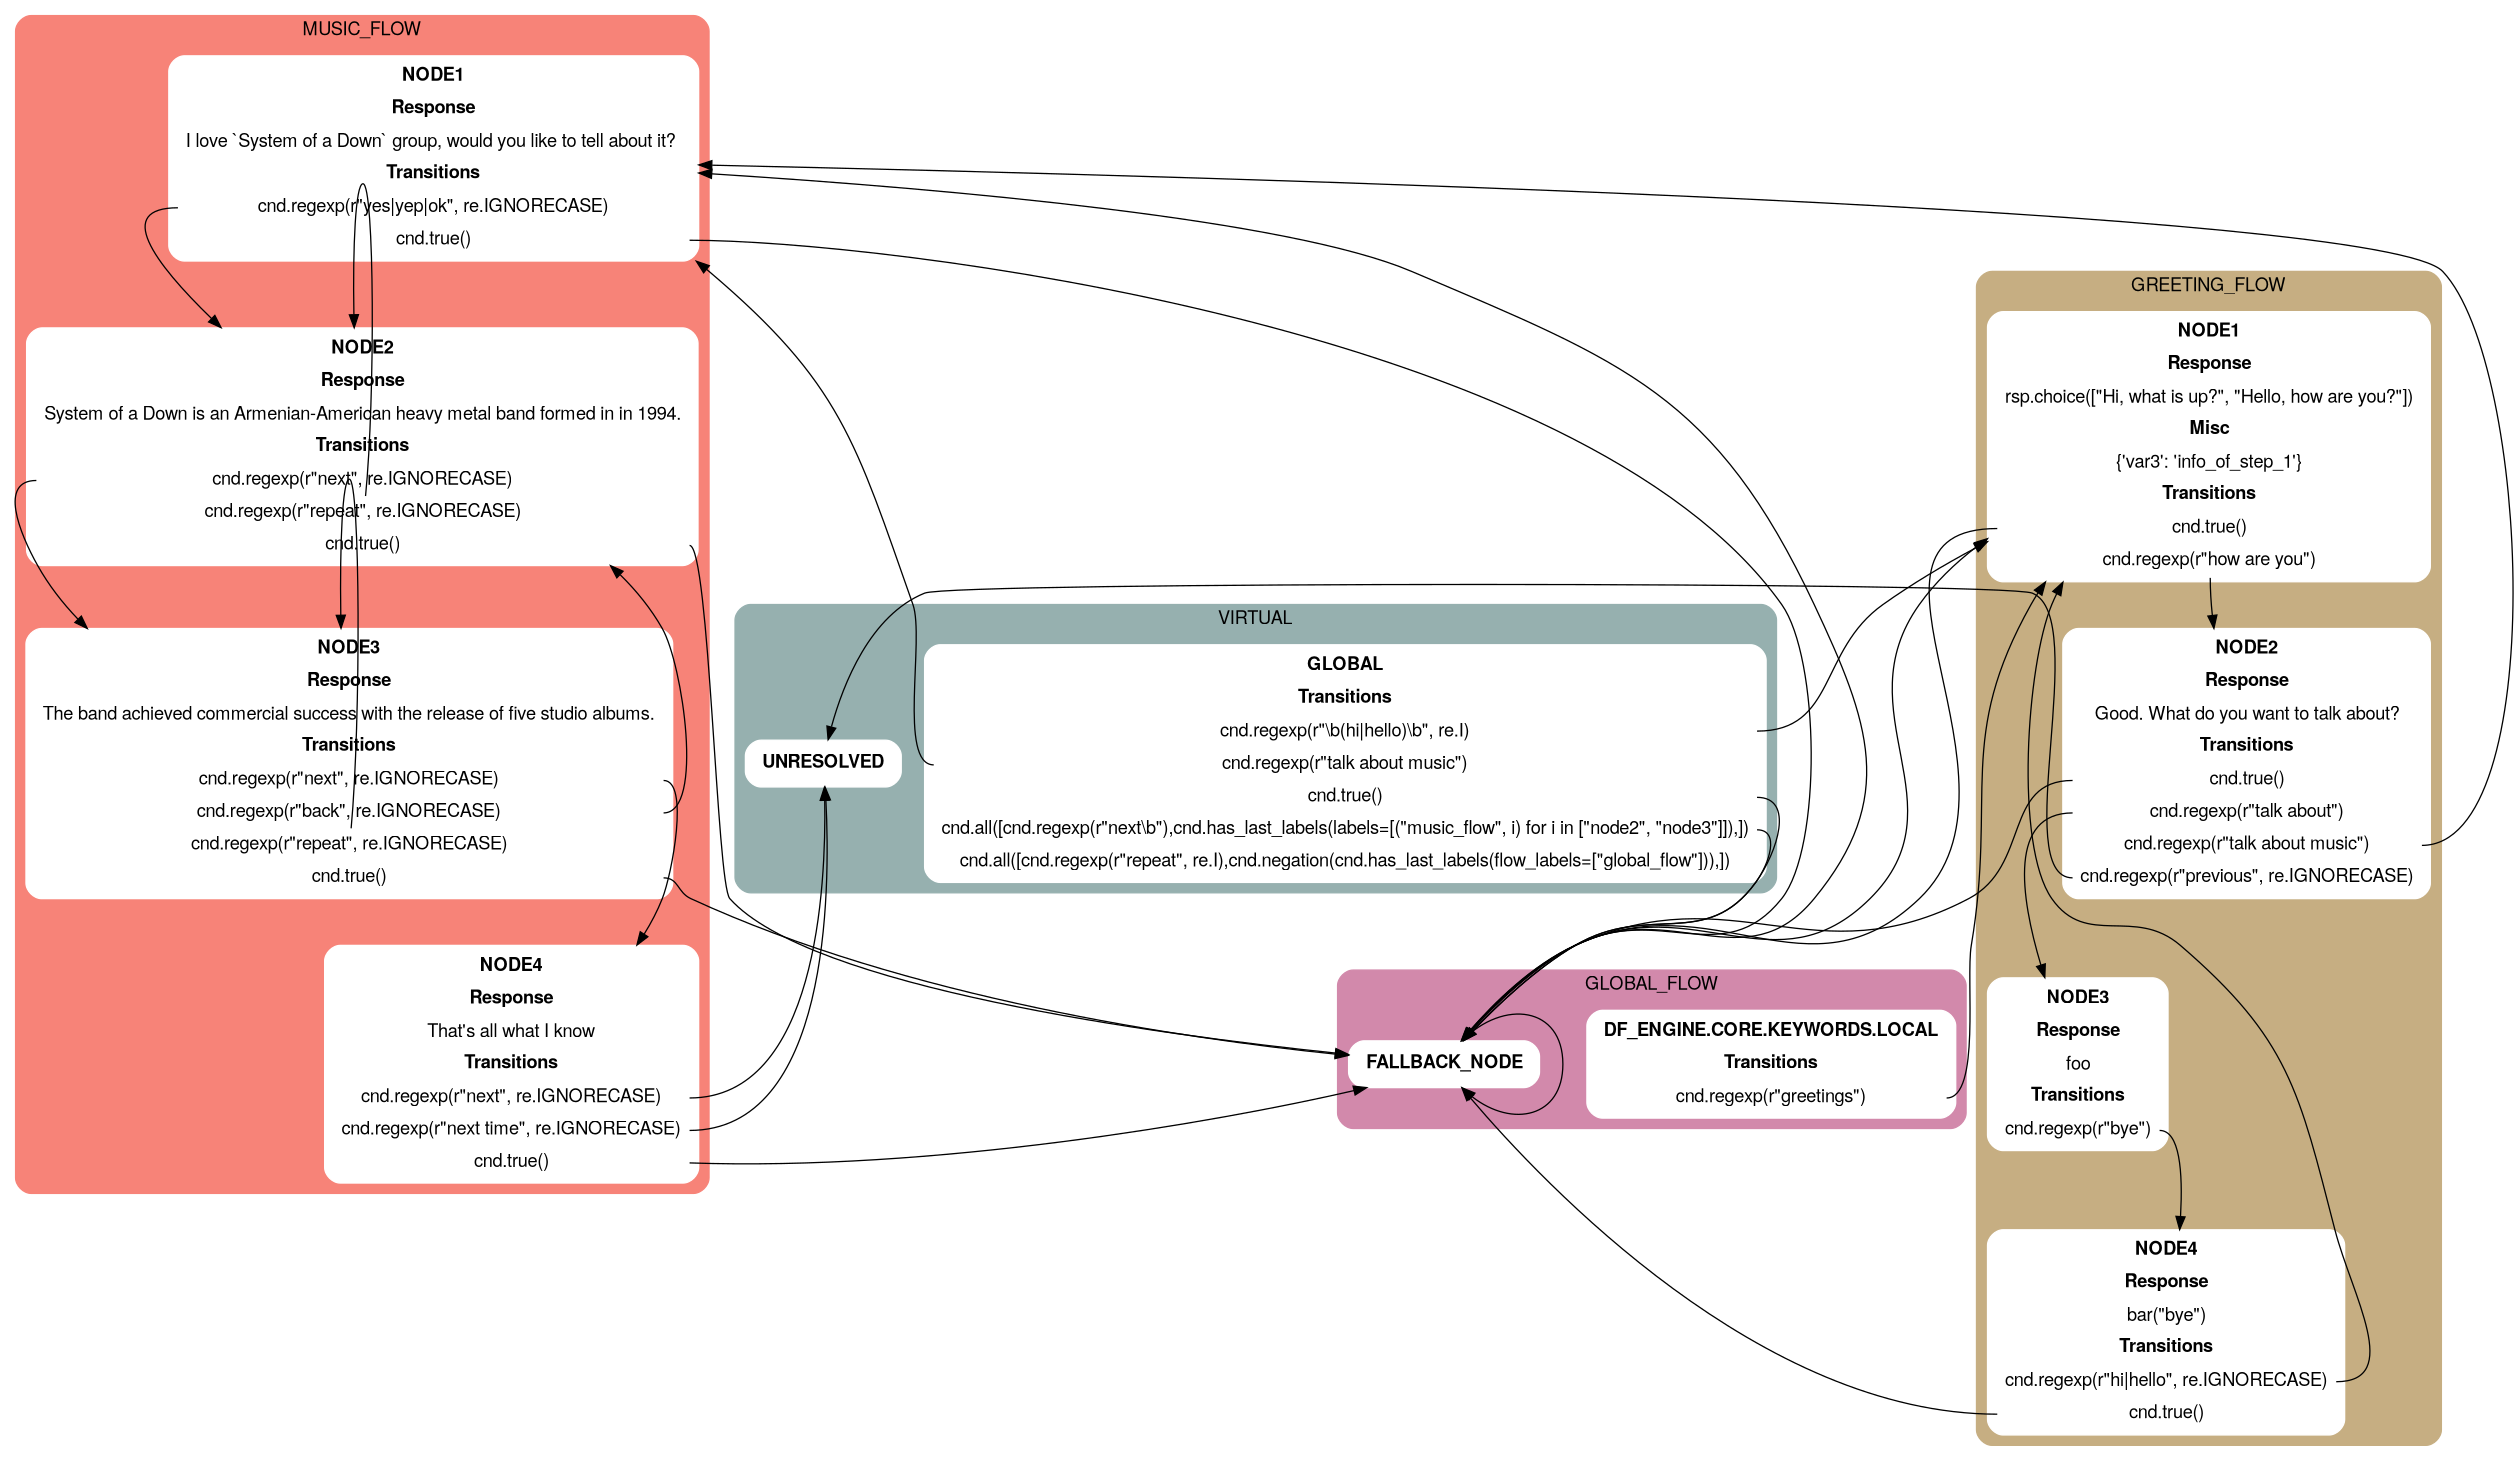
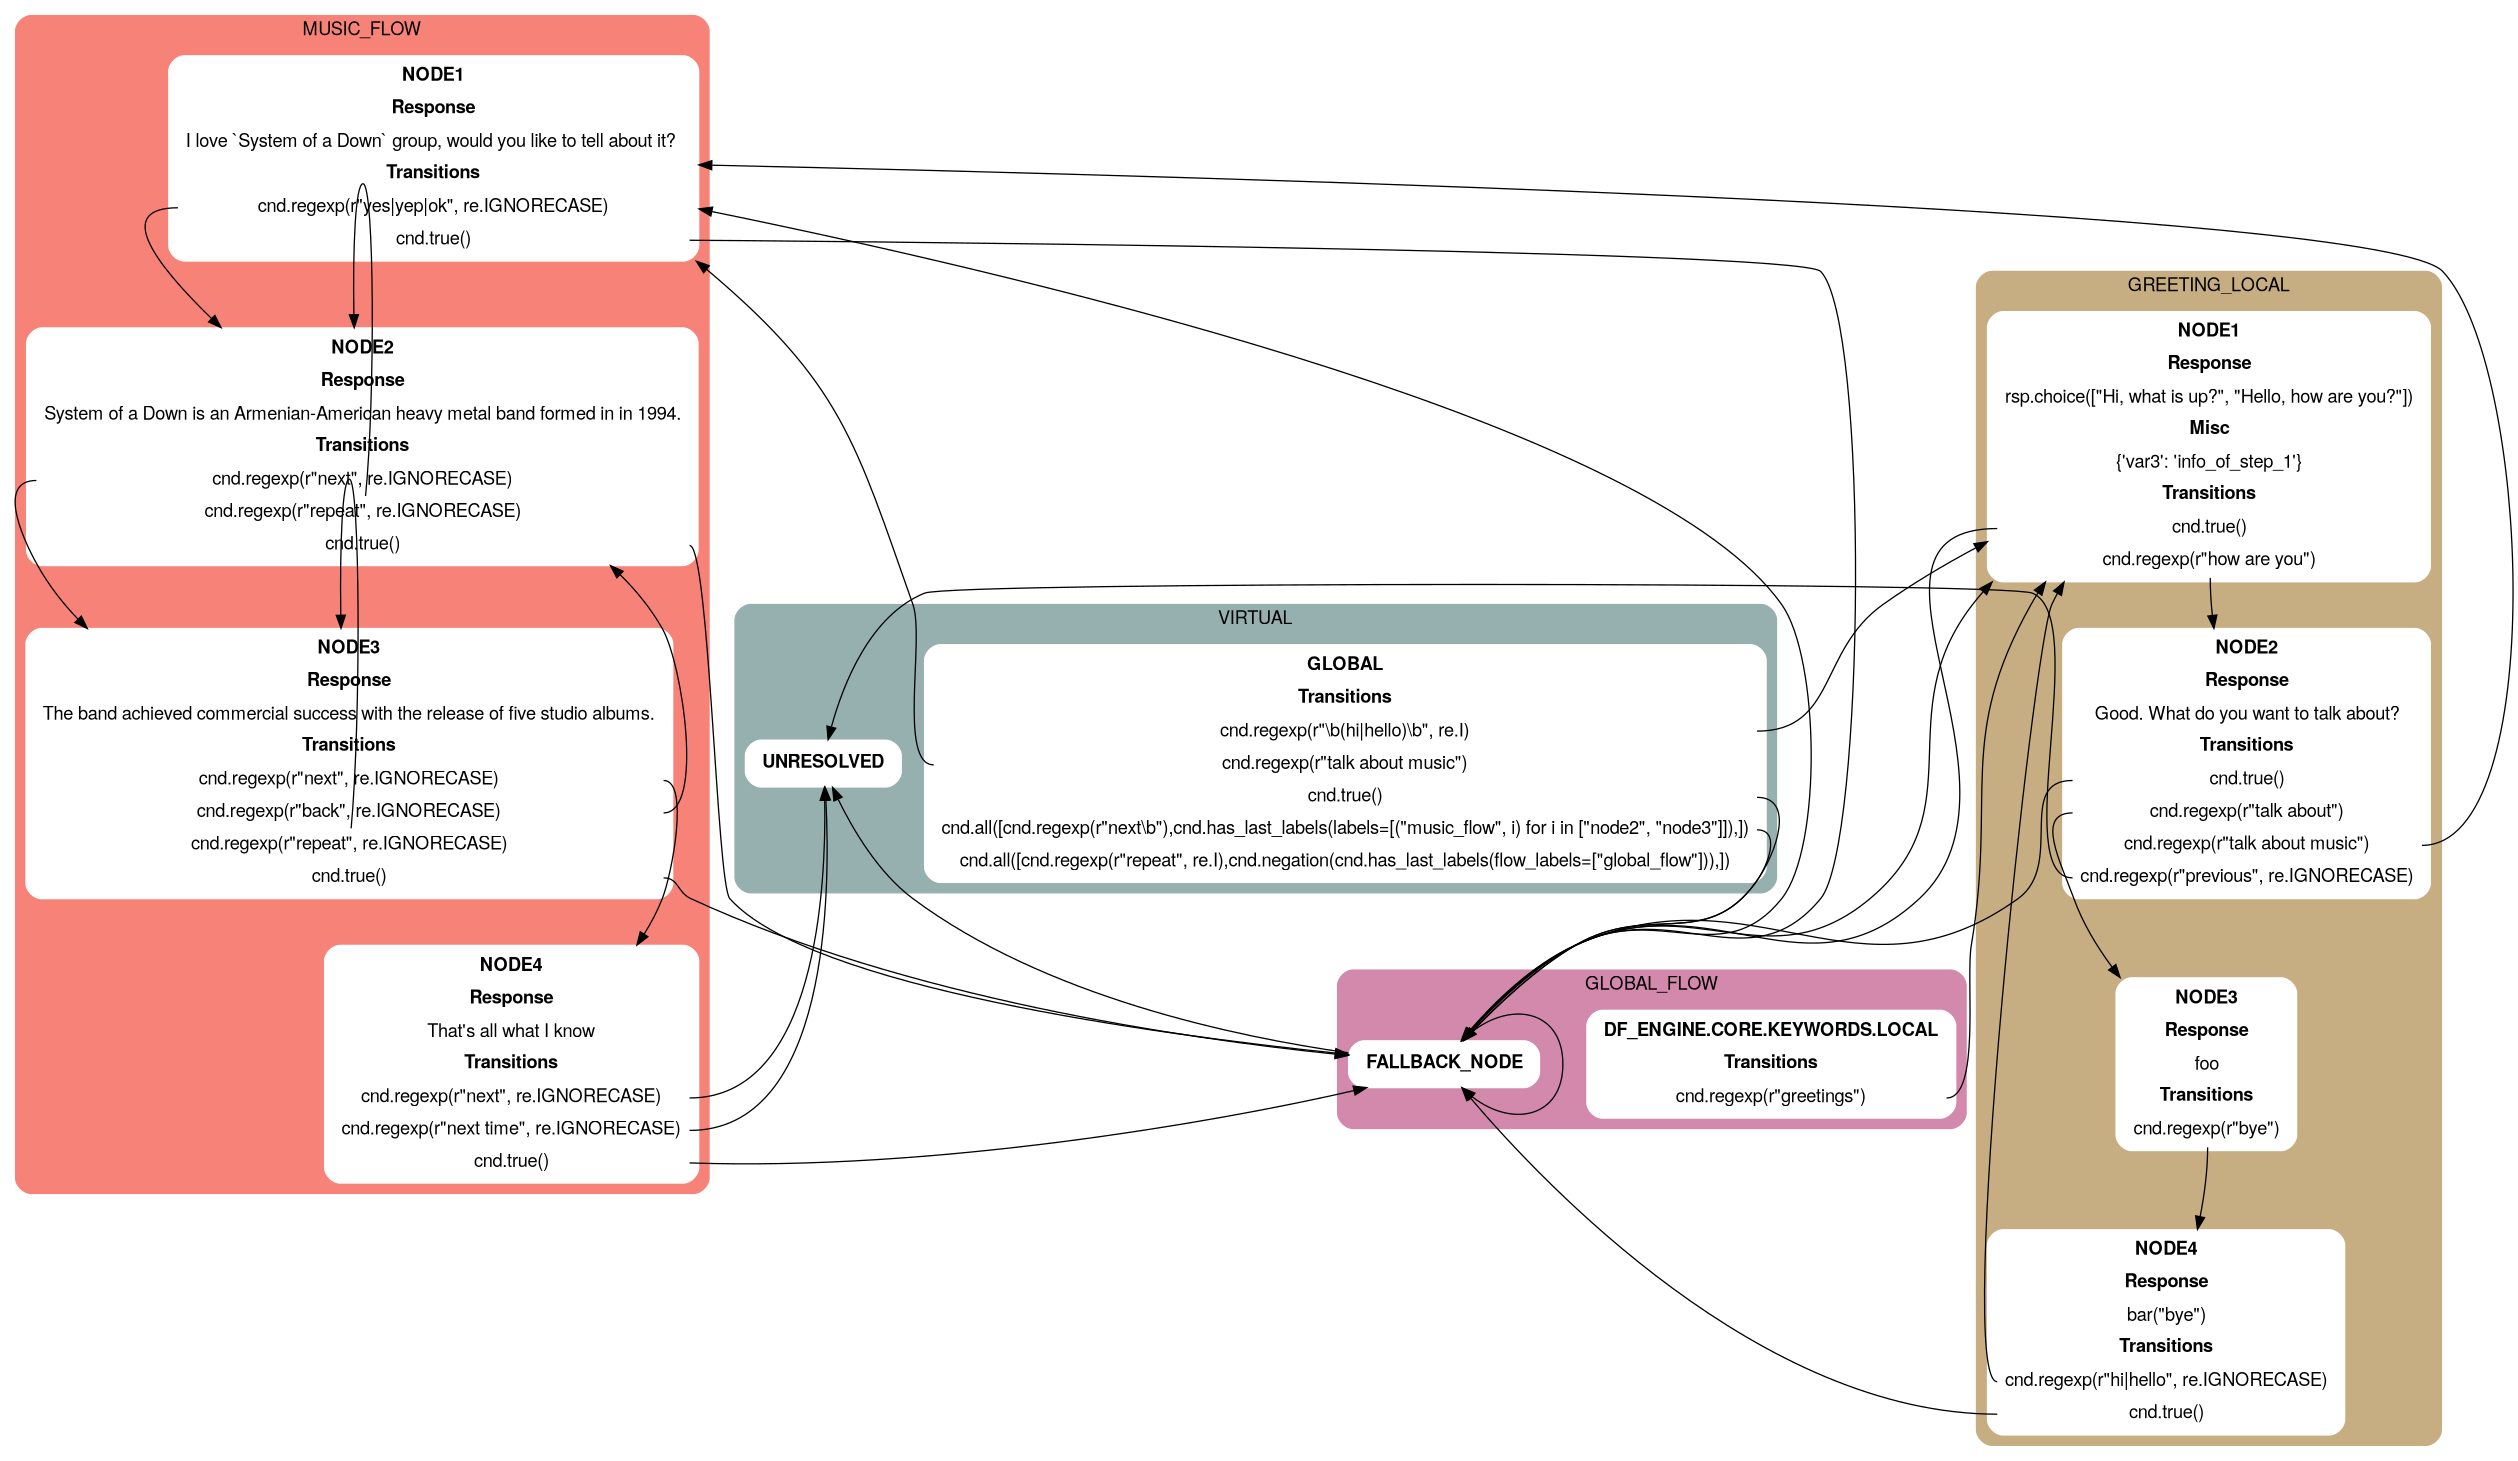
(2209, 286) -> (2209, 286)
none -> (1063, 980)
